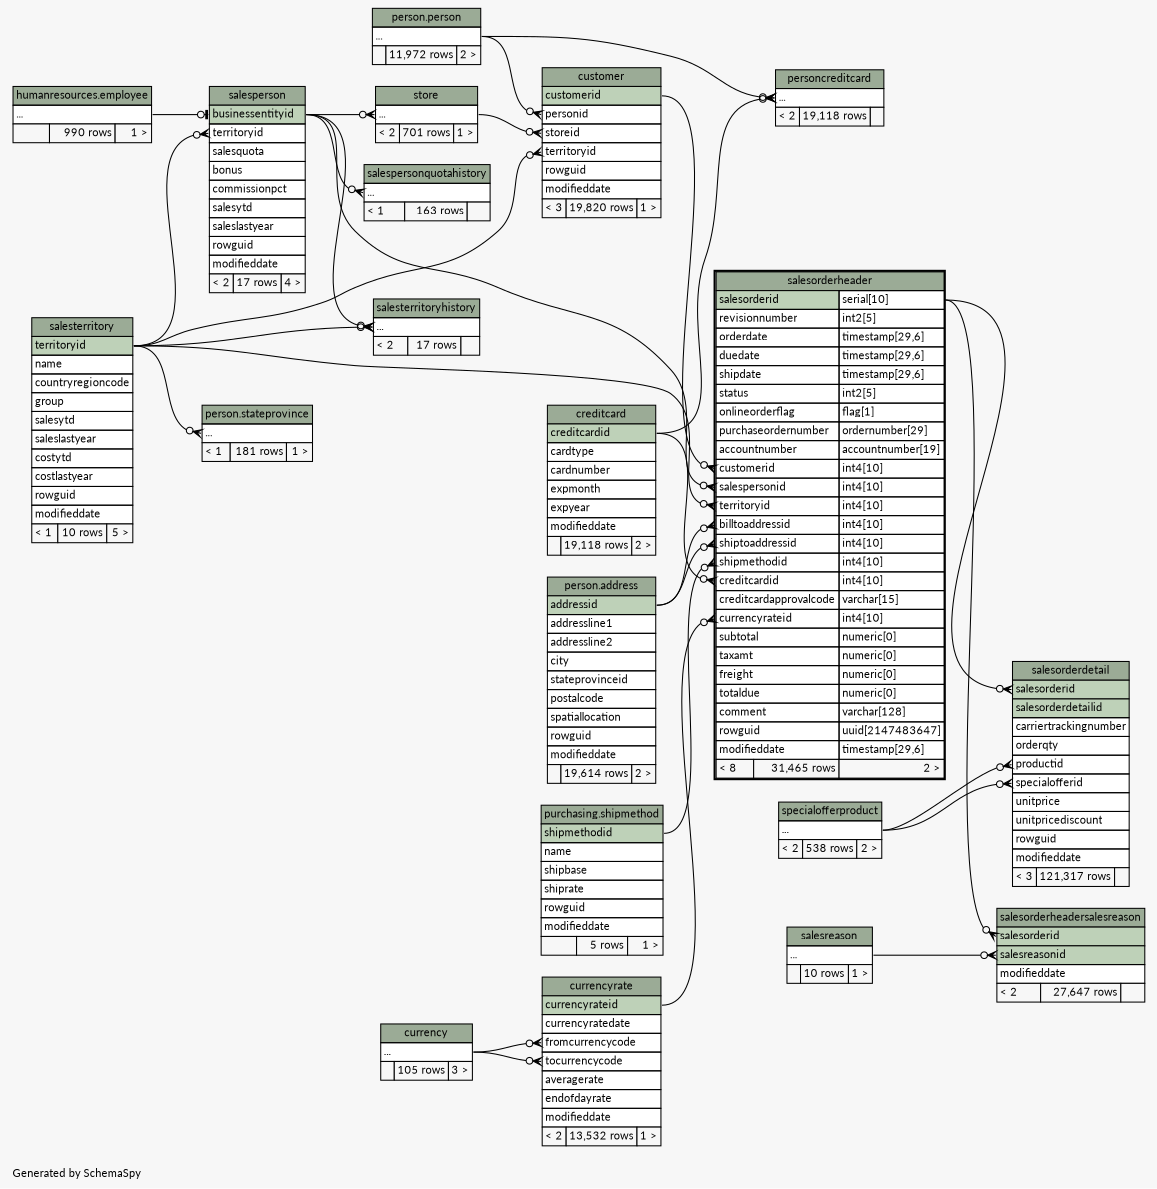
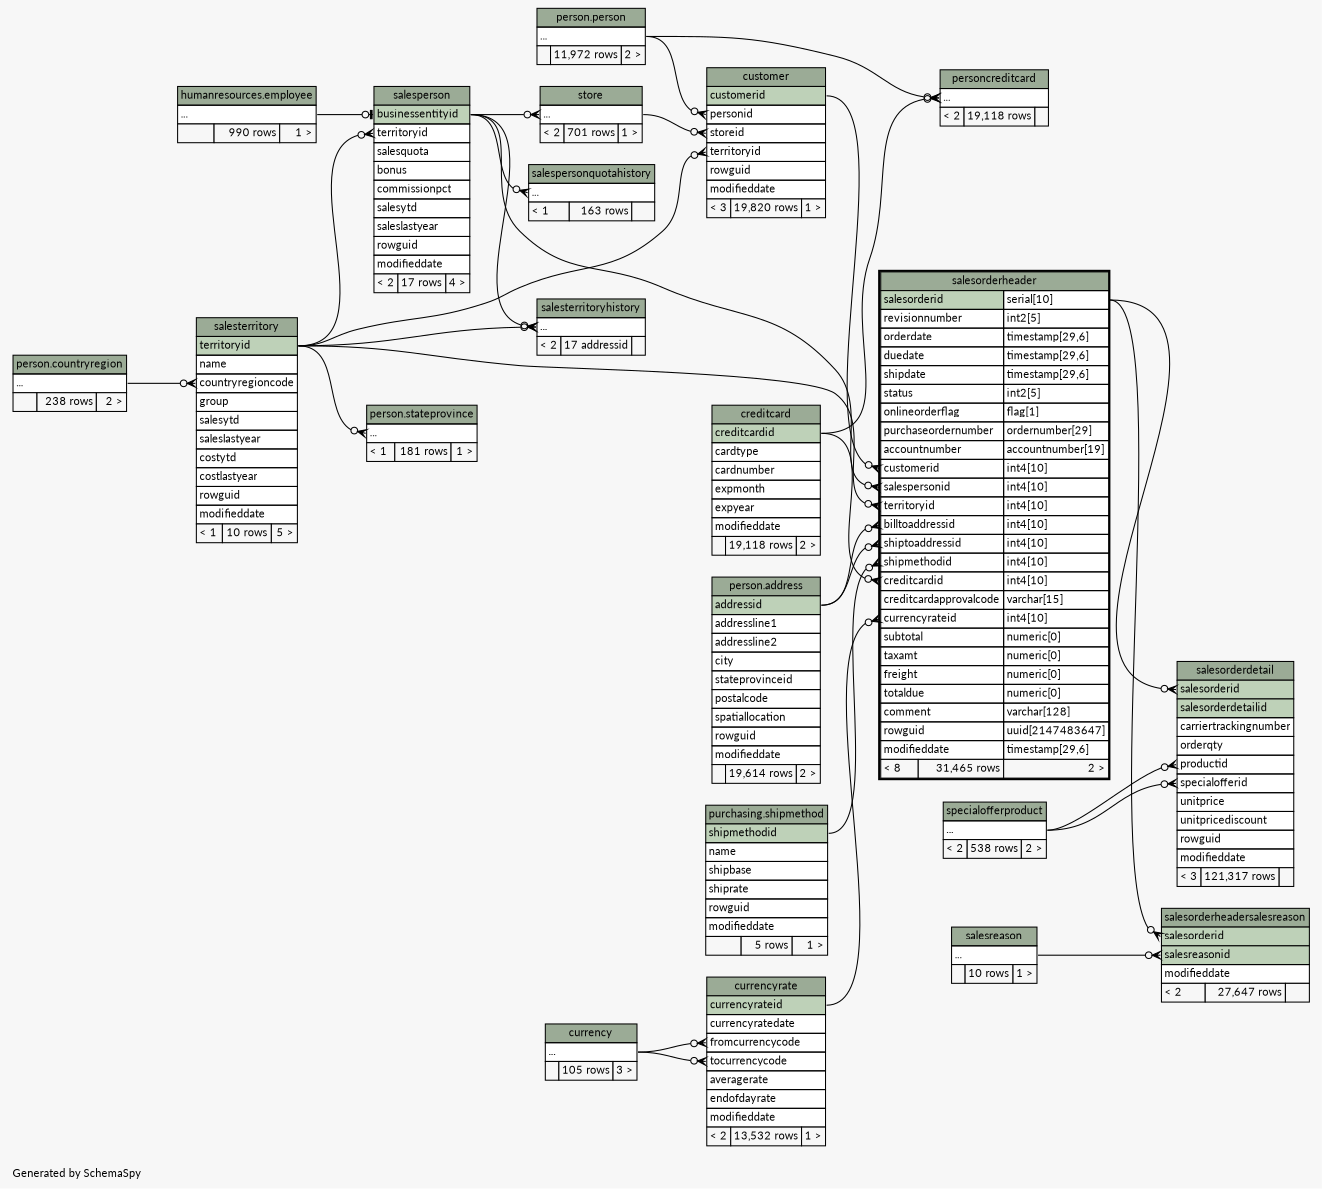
(437, 345) -> (596, 345)
none -> (69, 383)
